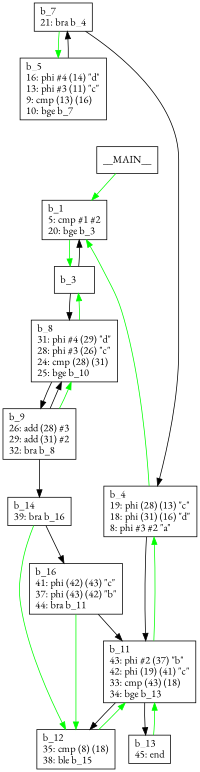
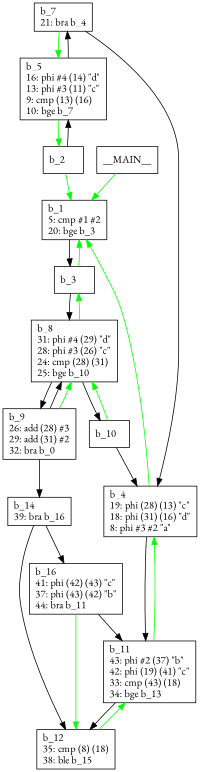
none -> (63, 160)
(69, 249) -> (69, 249)
(79, 257) -> (79, 257)
(39, 434) -> (39, 434)
none -> (109, 434)
(25, 627) -> (25, 627)
(150, 749) -> none
